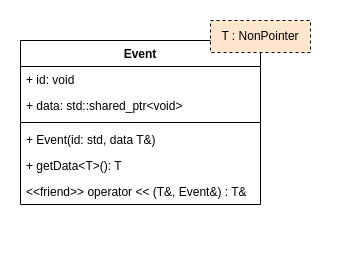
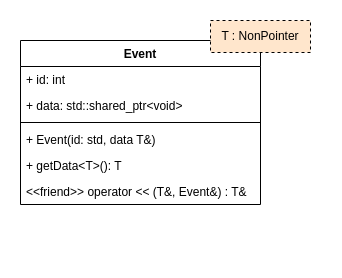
(52, 80) -> (48, 80)
